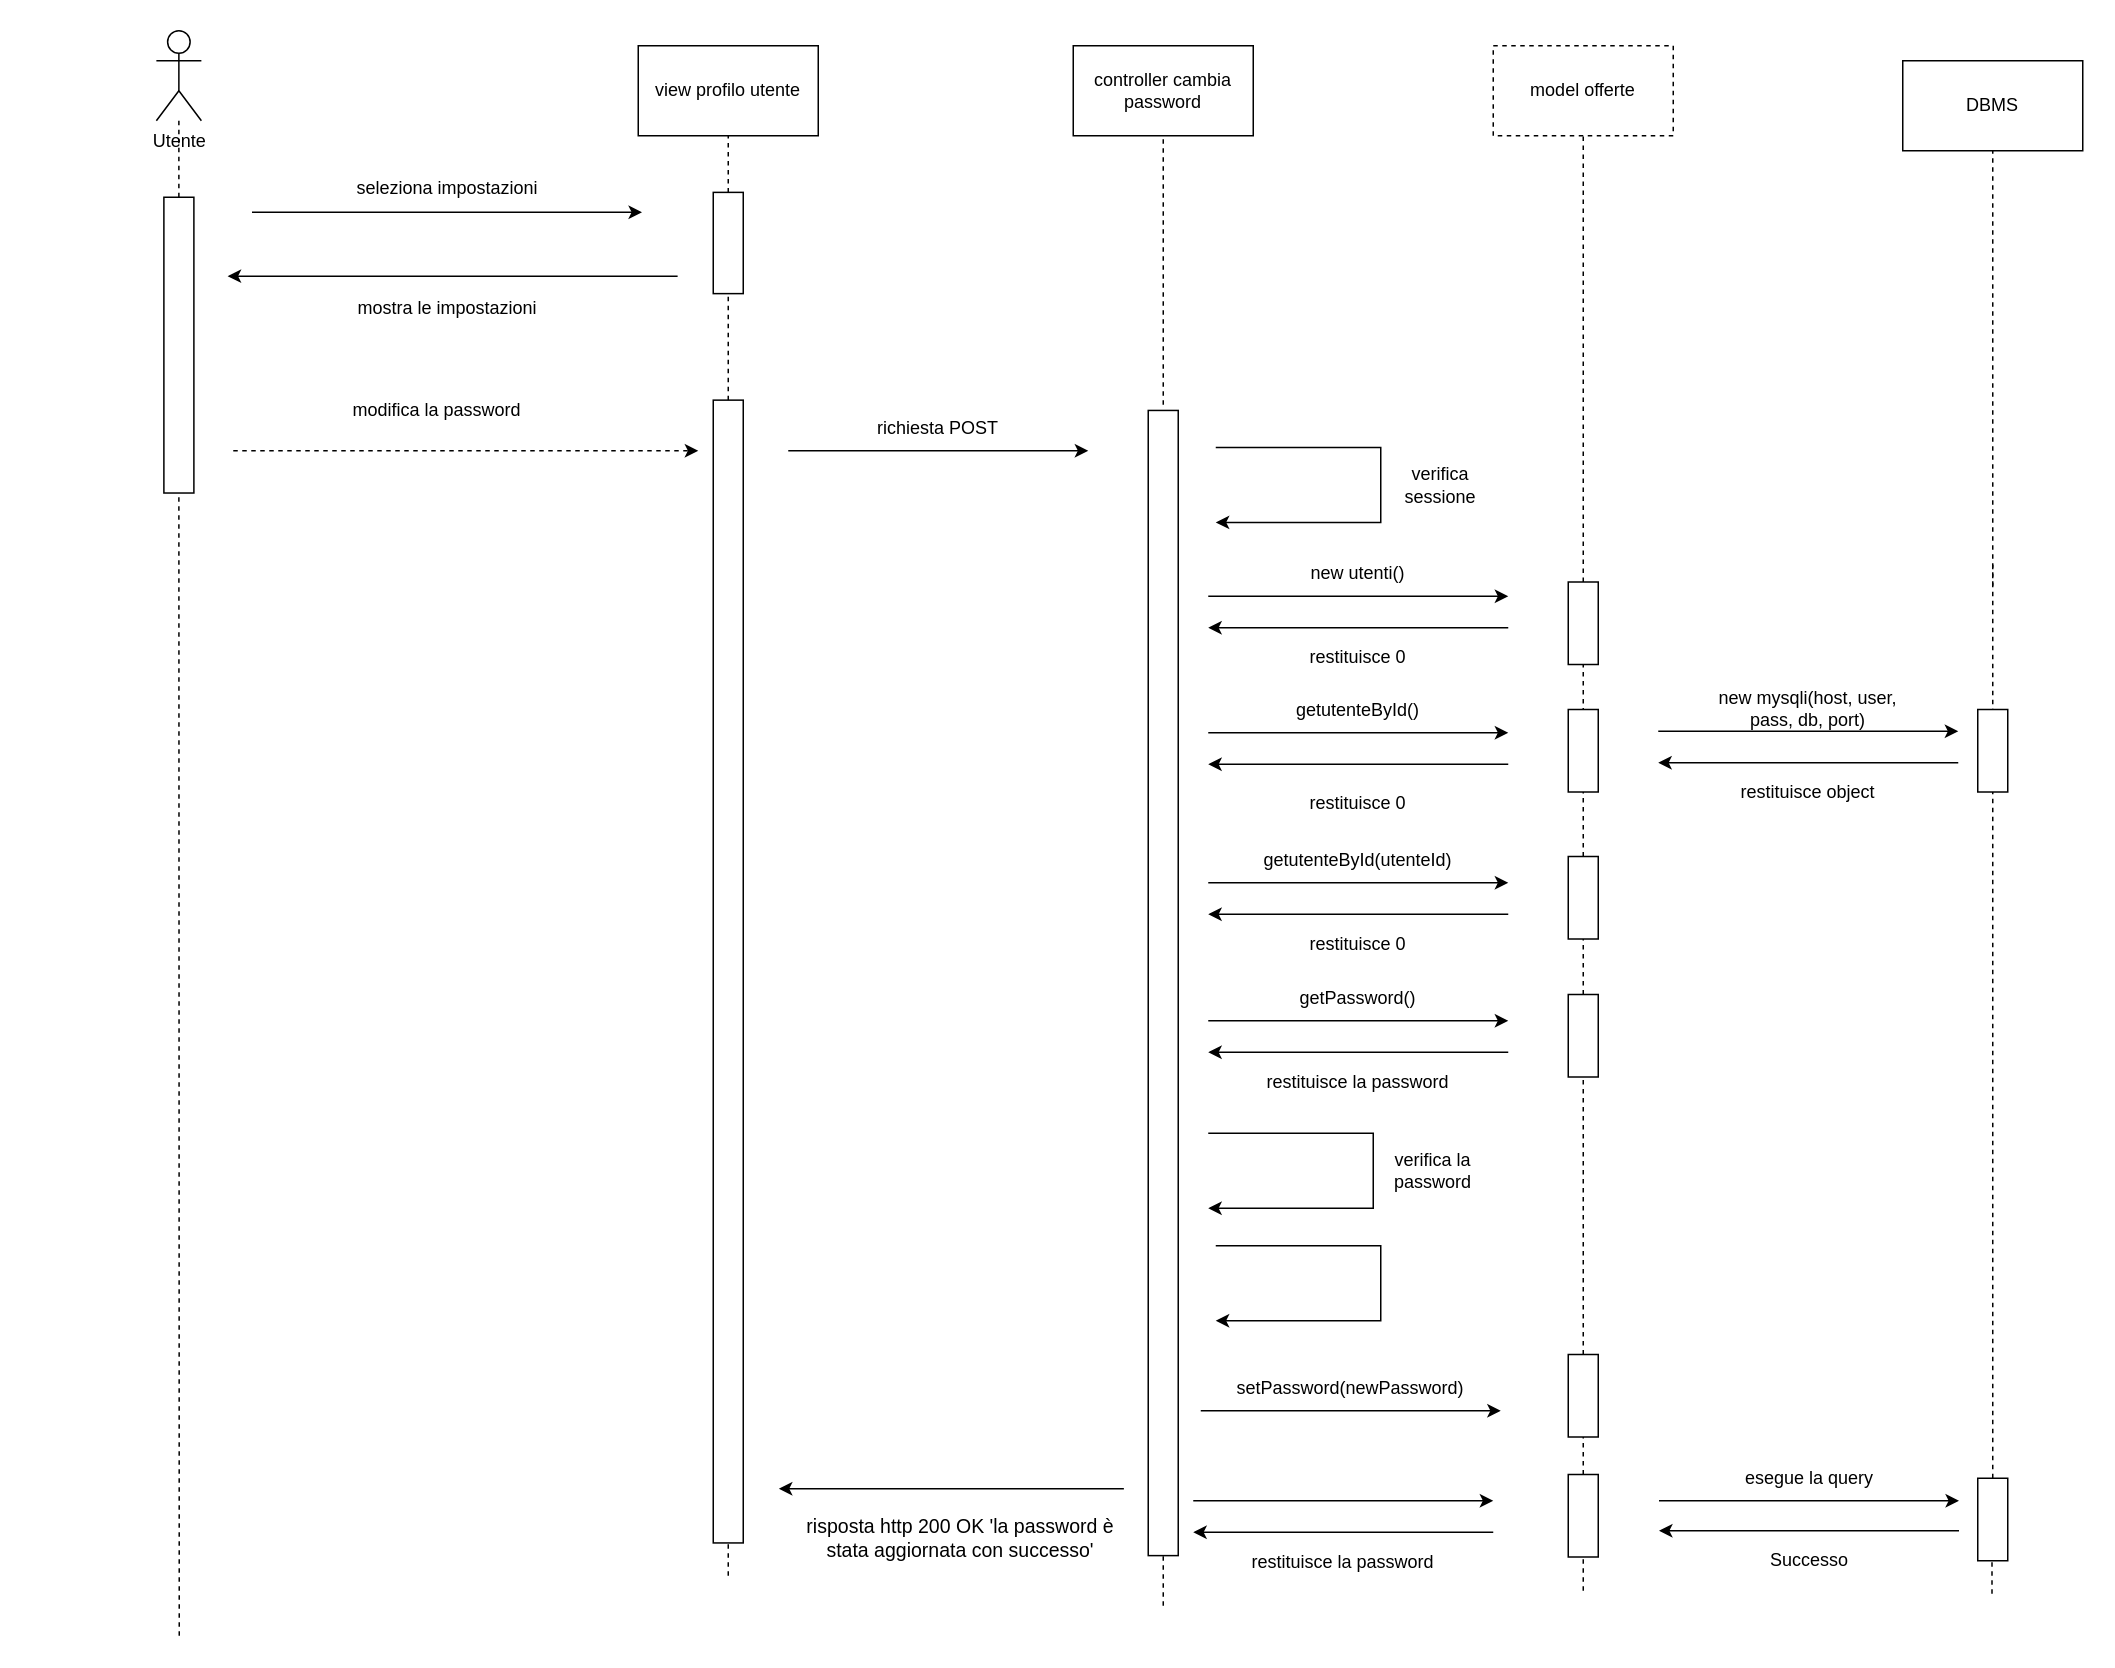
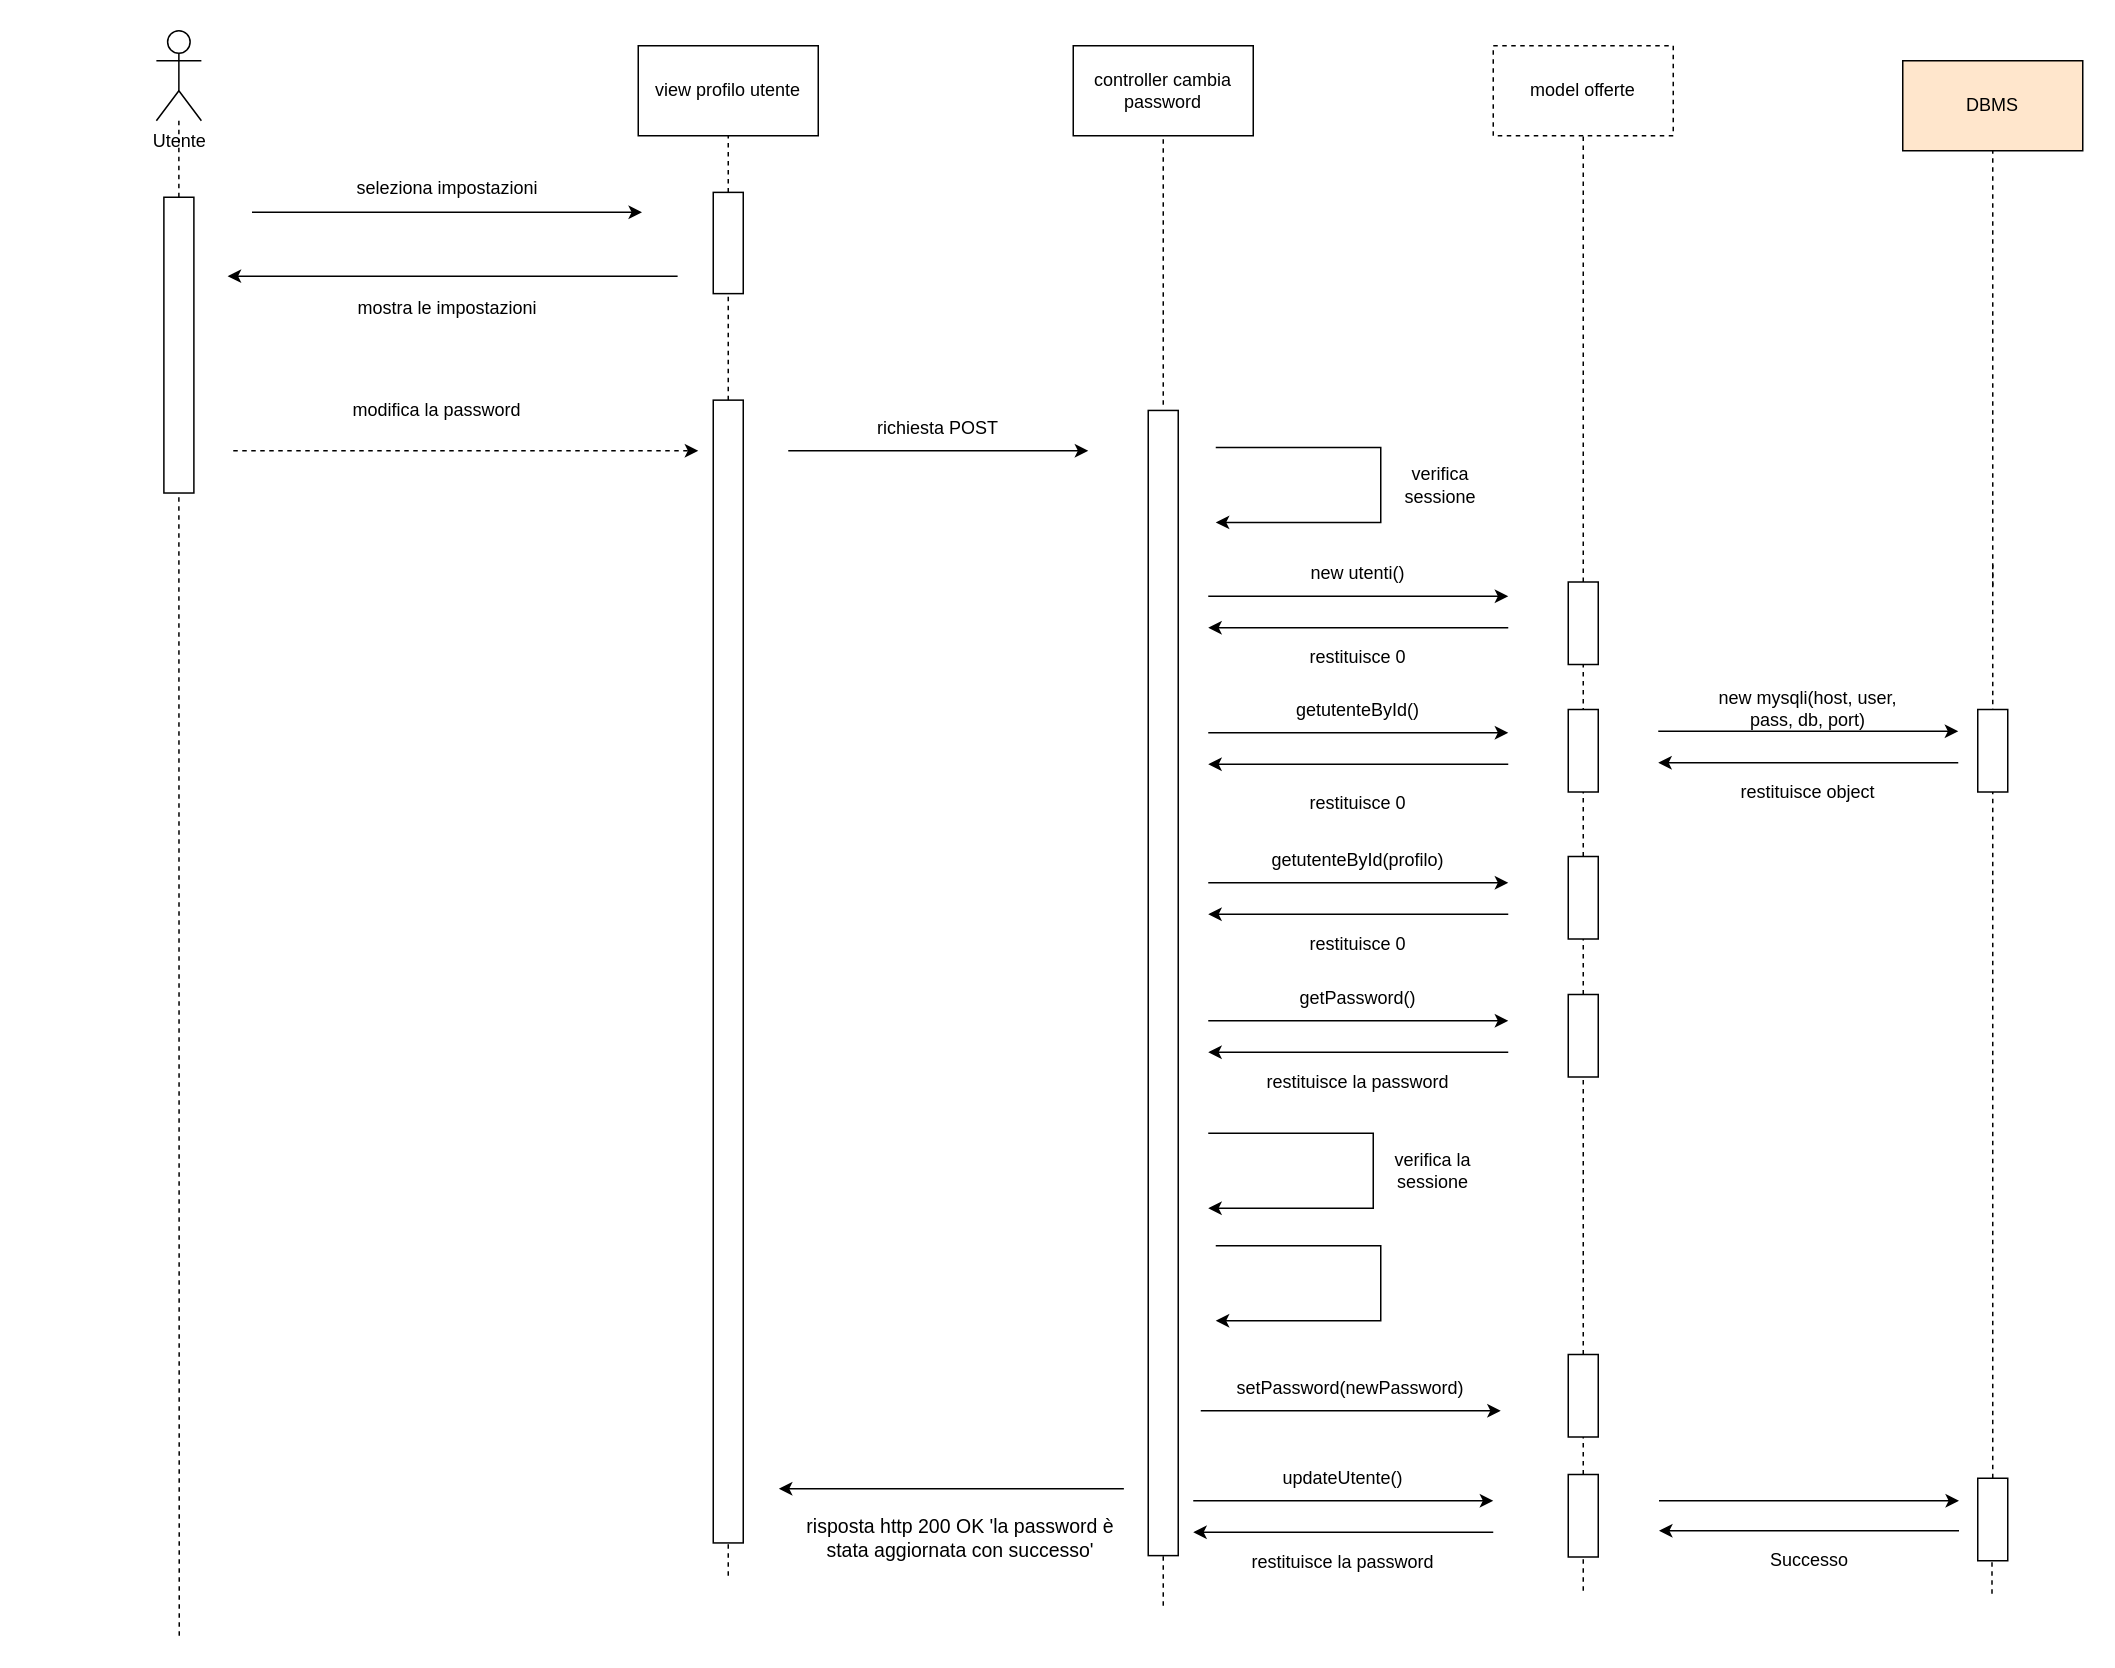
(1993, 106) -> (1993, 106)
(1358, 860) -> (1358, 860)
(1433, 1171) -> (1433, 1171)
none -> (1343, 1478)
(1809, 1478) -> none
